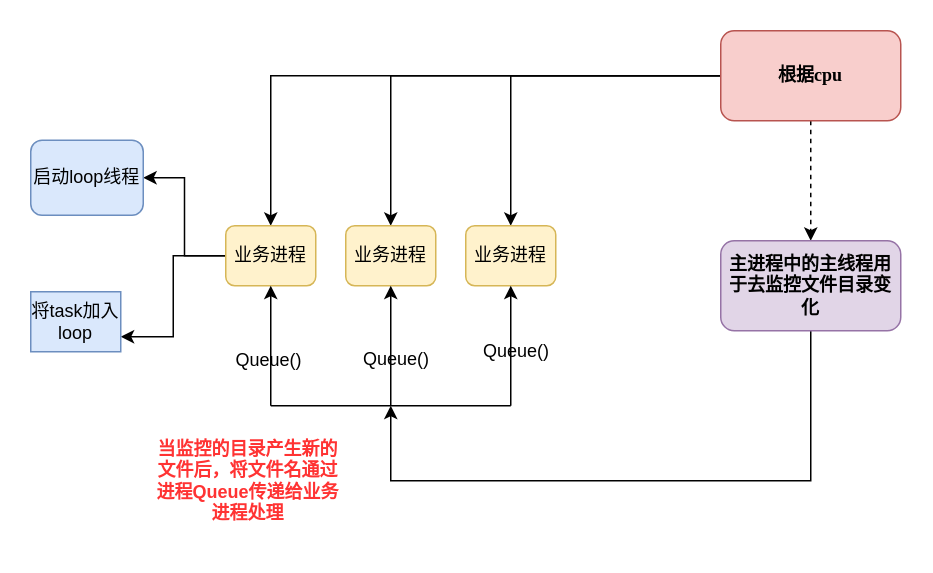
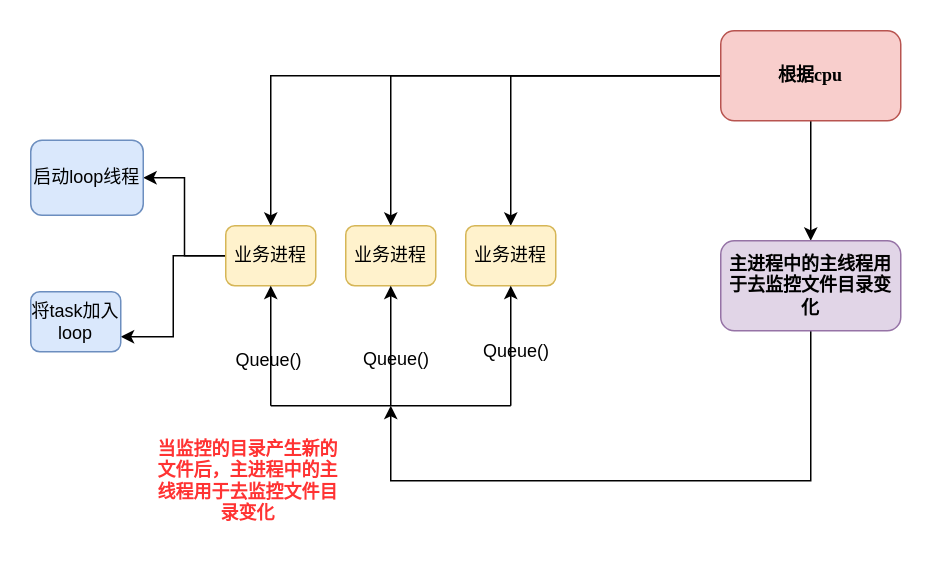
(811, 176) -> (811, 176)
(76, 322) -> (76, 322)
(248, 481) -> (248, 481)
